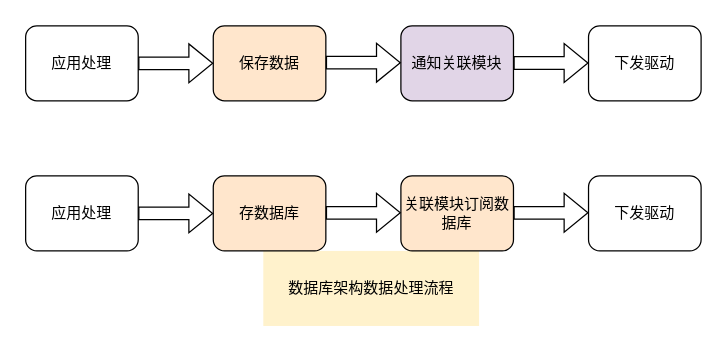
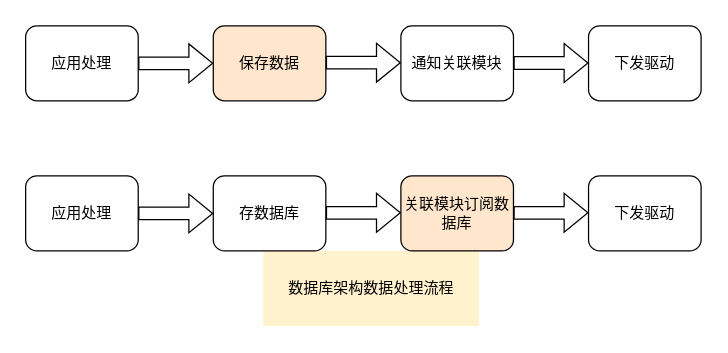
(457, 63) -> (457, 63)
(269, 213) -> (269, 213)
